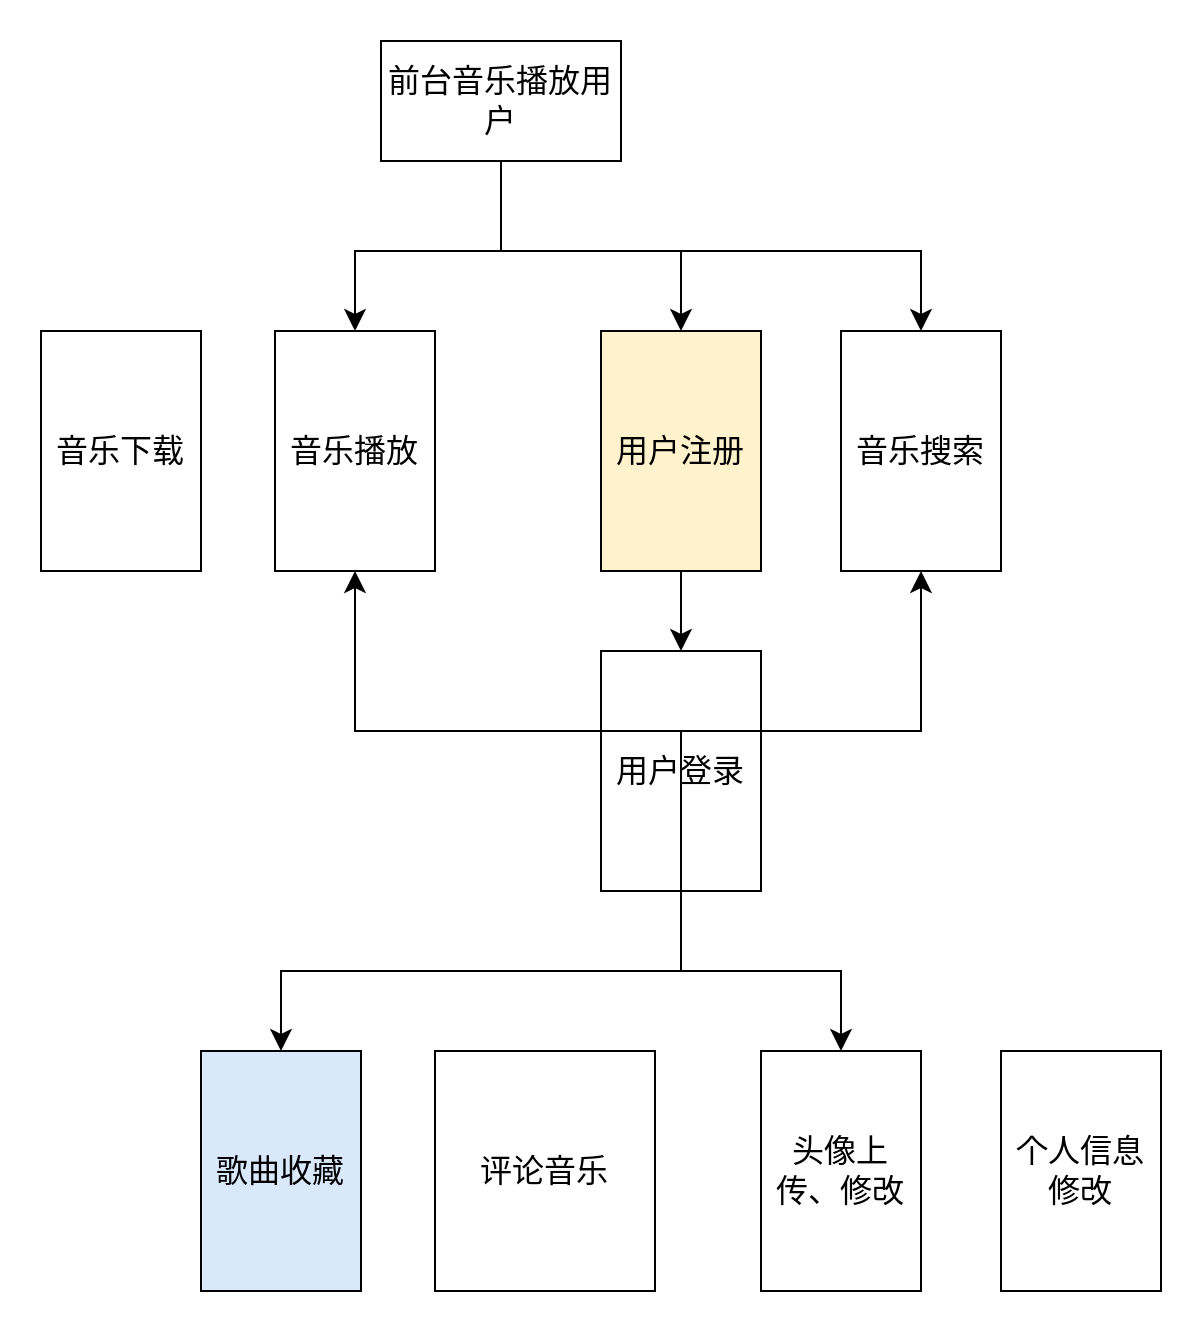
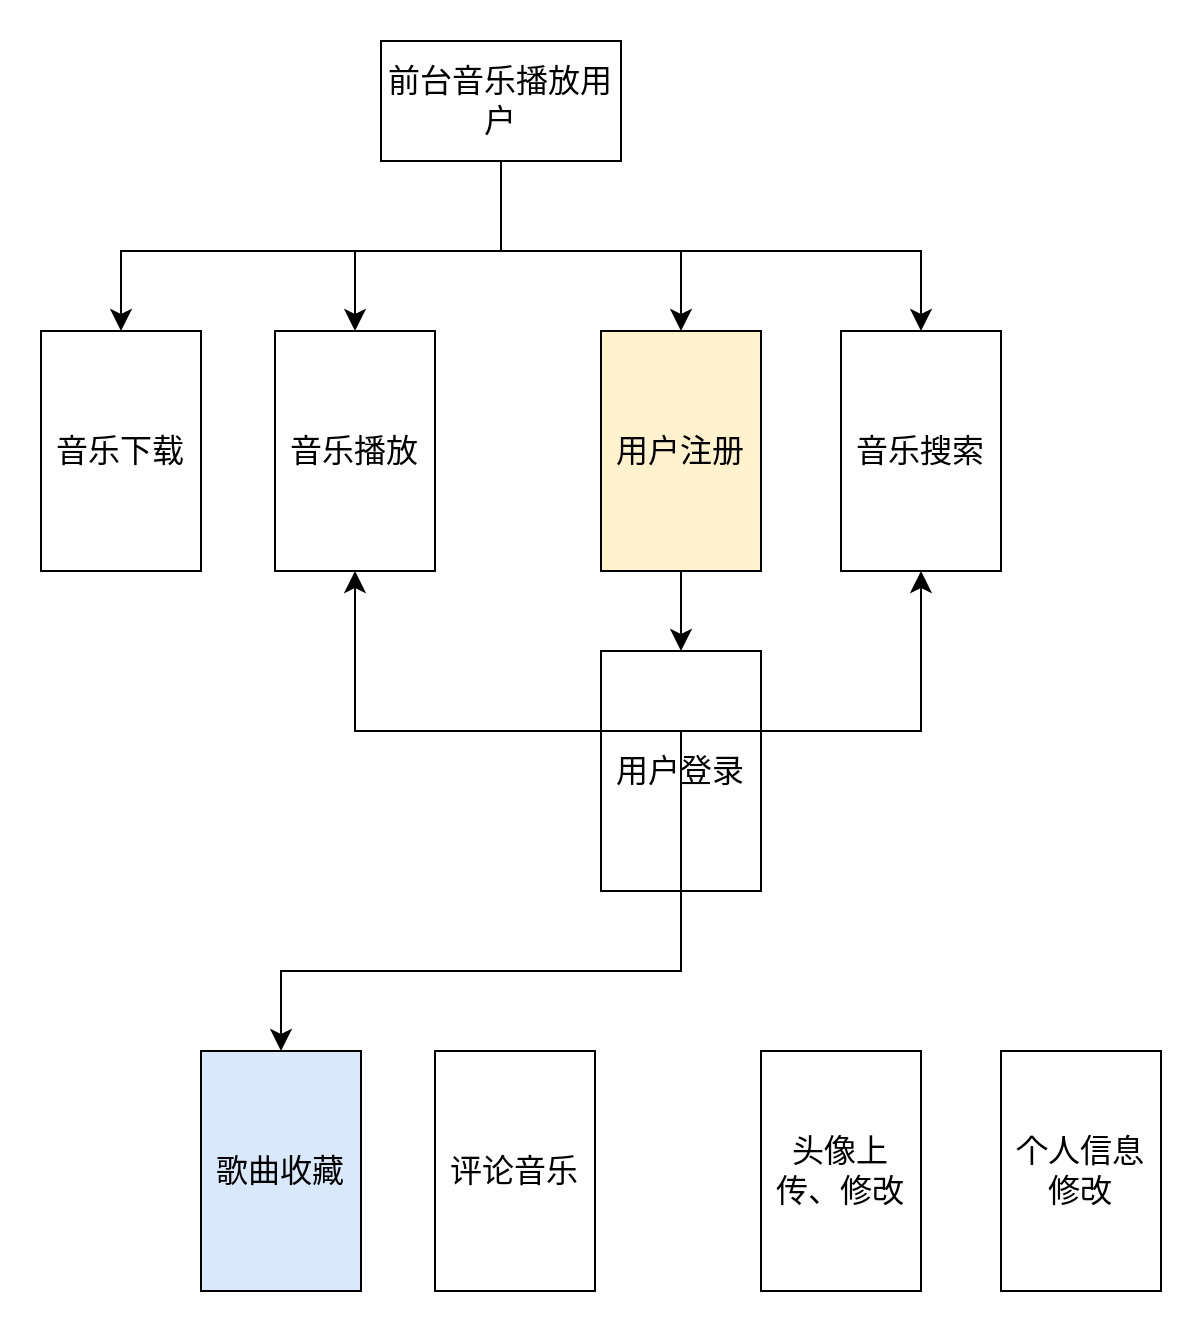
none -> (205, 251)
(795, 971) -> none
(545, 1171) -> (515, 1171)
